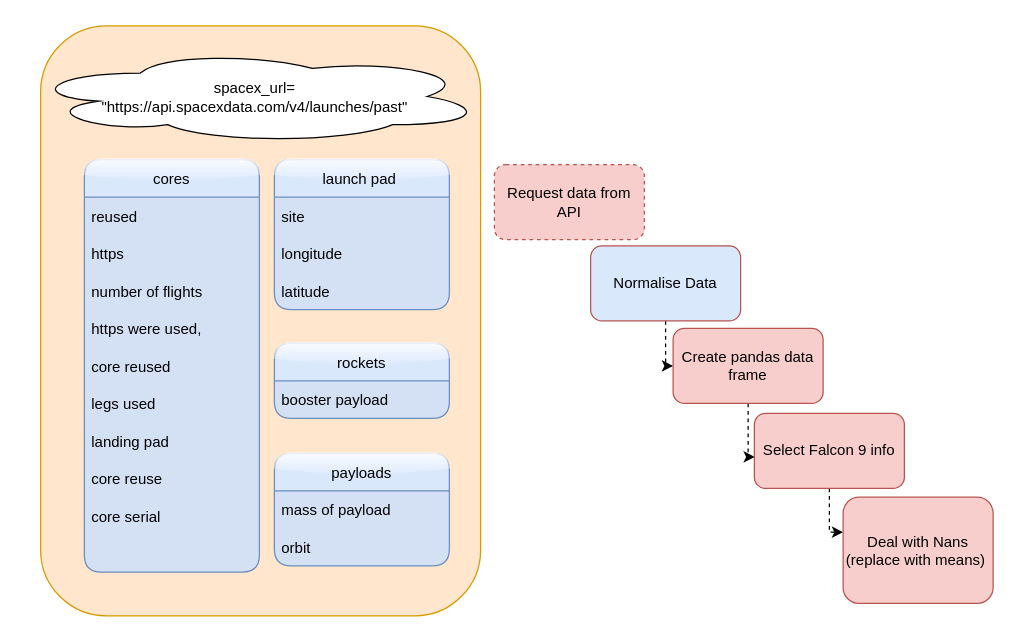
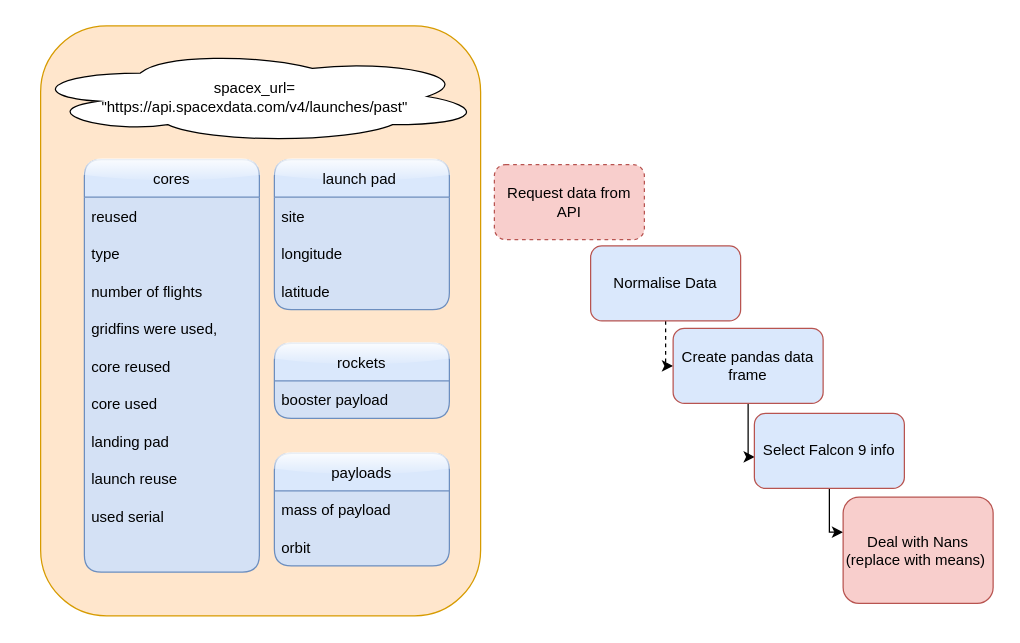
(112, 254) -> (108, 254)
(153, 329) -> (161, 329)
(748, 366) -> (748, 366)
(125, 404) -> (127, 404)
(748, 429) -> (748, 429)
(829, 451) -> (829, 451)
(131, 479) -> (138, 479)
(829, 512) -> (829, 512)
(132, 516) -> (132, 516)
